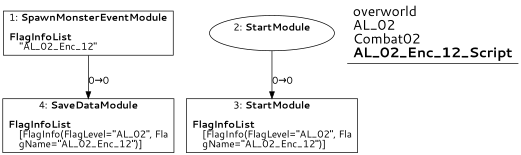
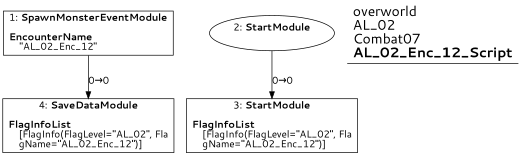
(40, 37) -> (51, 37)
(387, 39) -> (387, 39)
